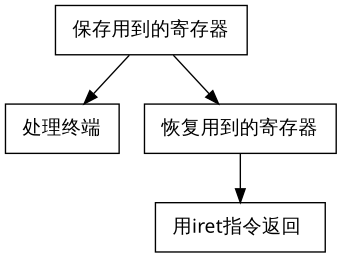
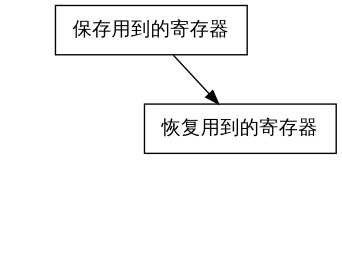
(62, 129) -> none
(240, 227) -> none
